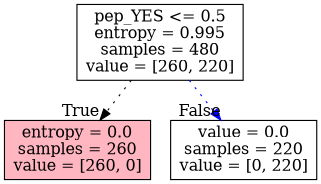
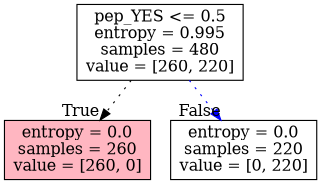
(244, 150) -> (244, 150)
